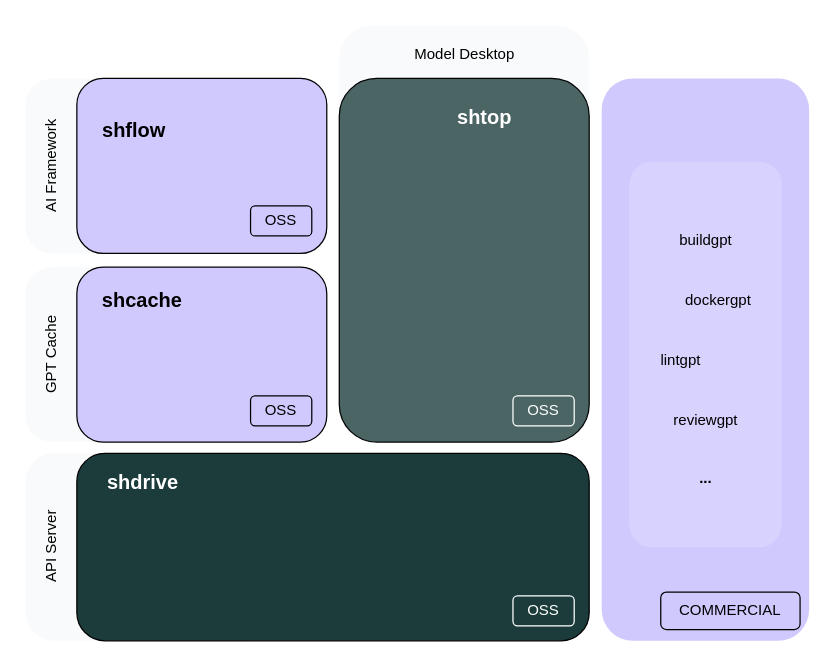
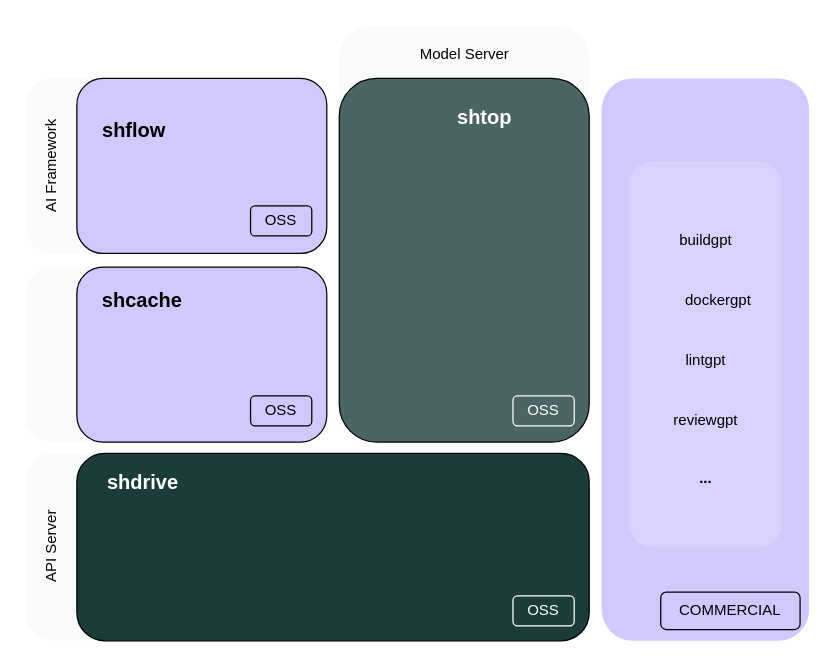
(465, 54) -> (465, 54)
(51, 354) -> none
(681, 361) -> (706, 361)
